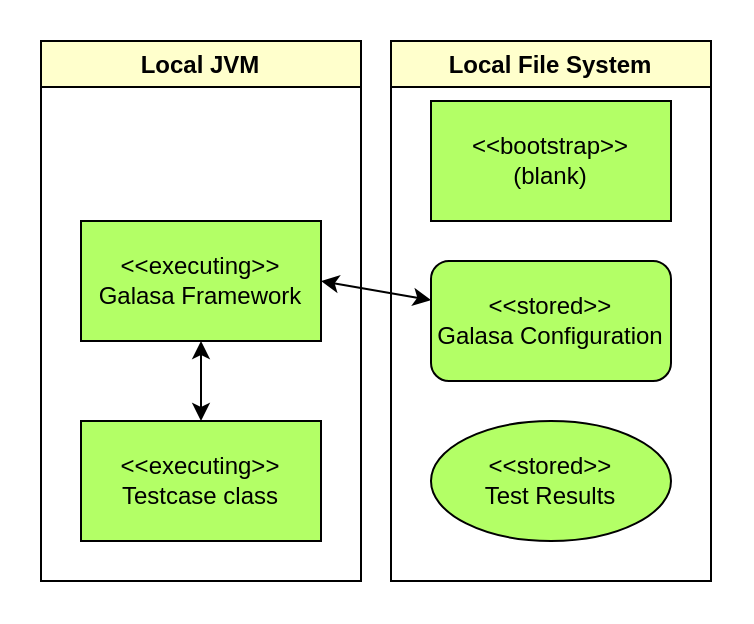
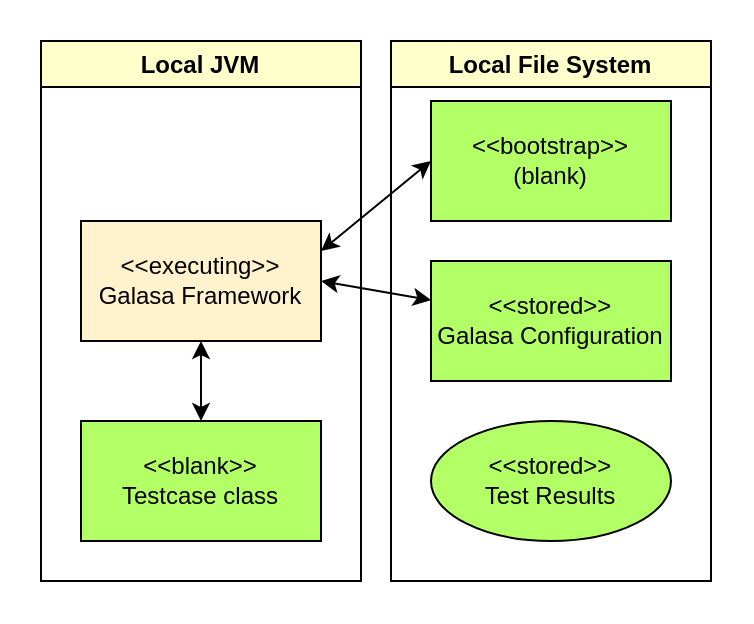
none -> (408, 180)
(201, 281) -> (201, 281)
(551, 321) -> (551, 321)
(201, 481) -> (201, 481)
